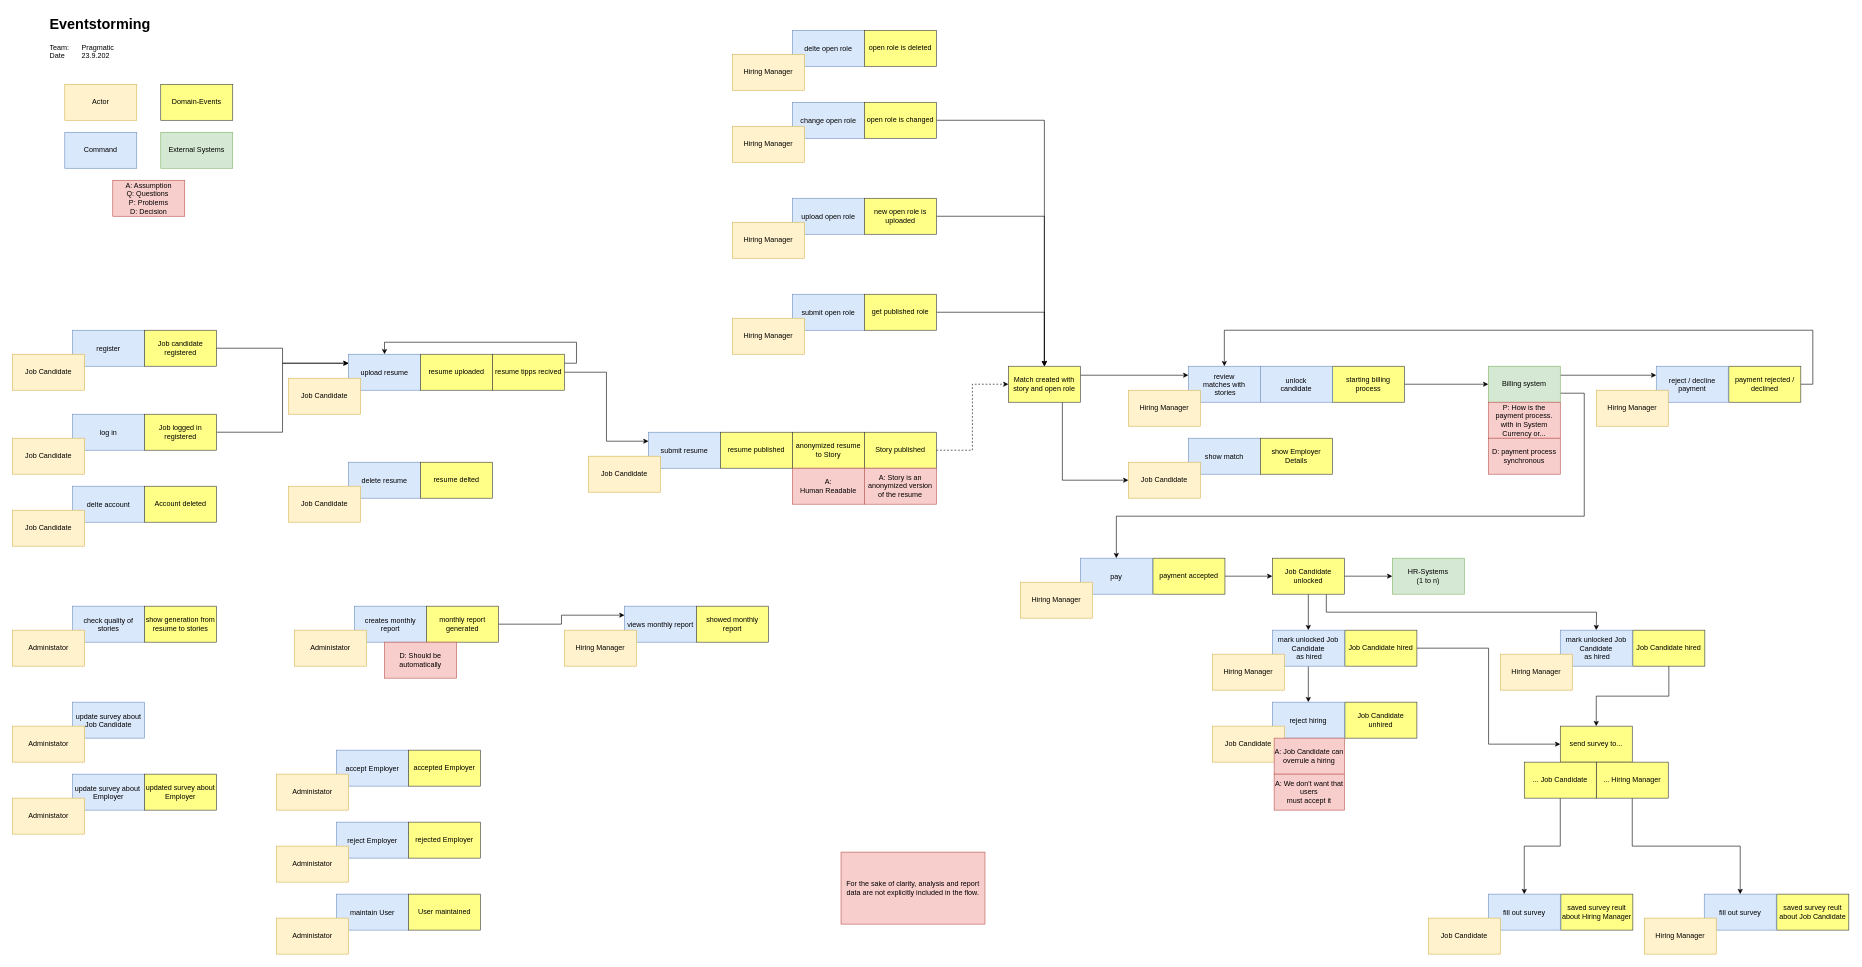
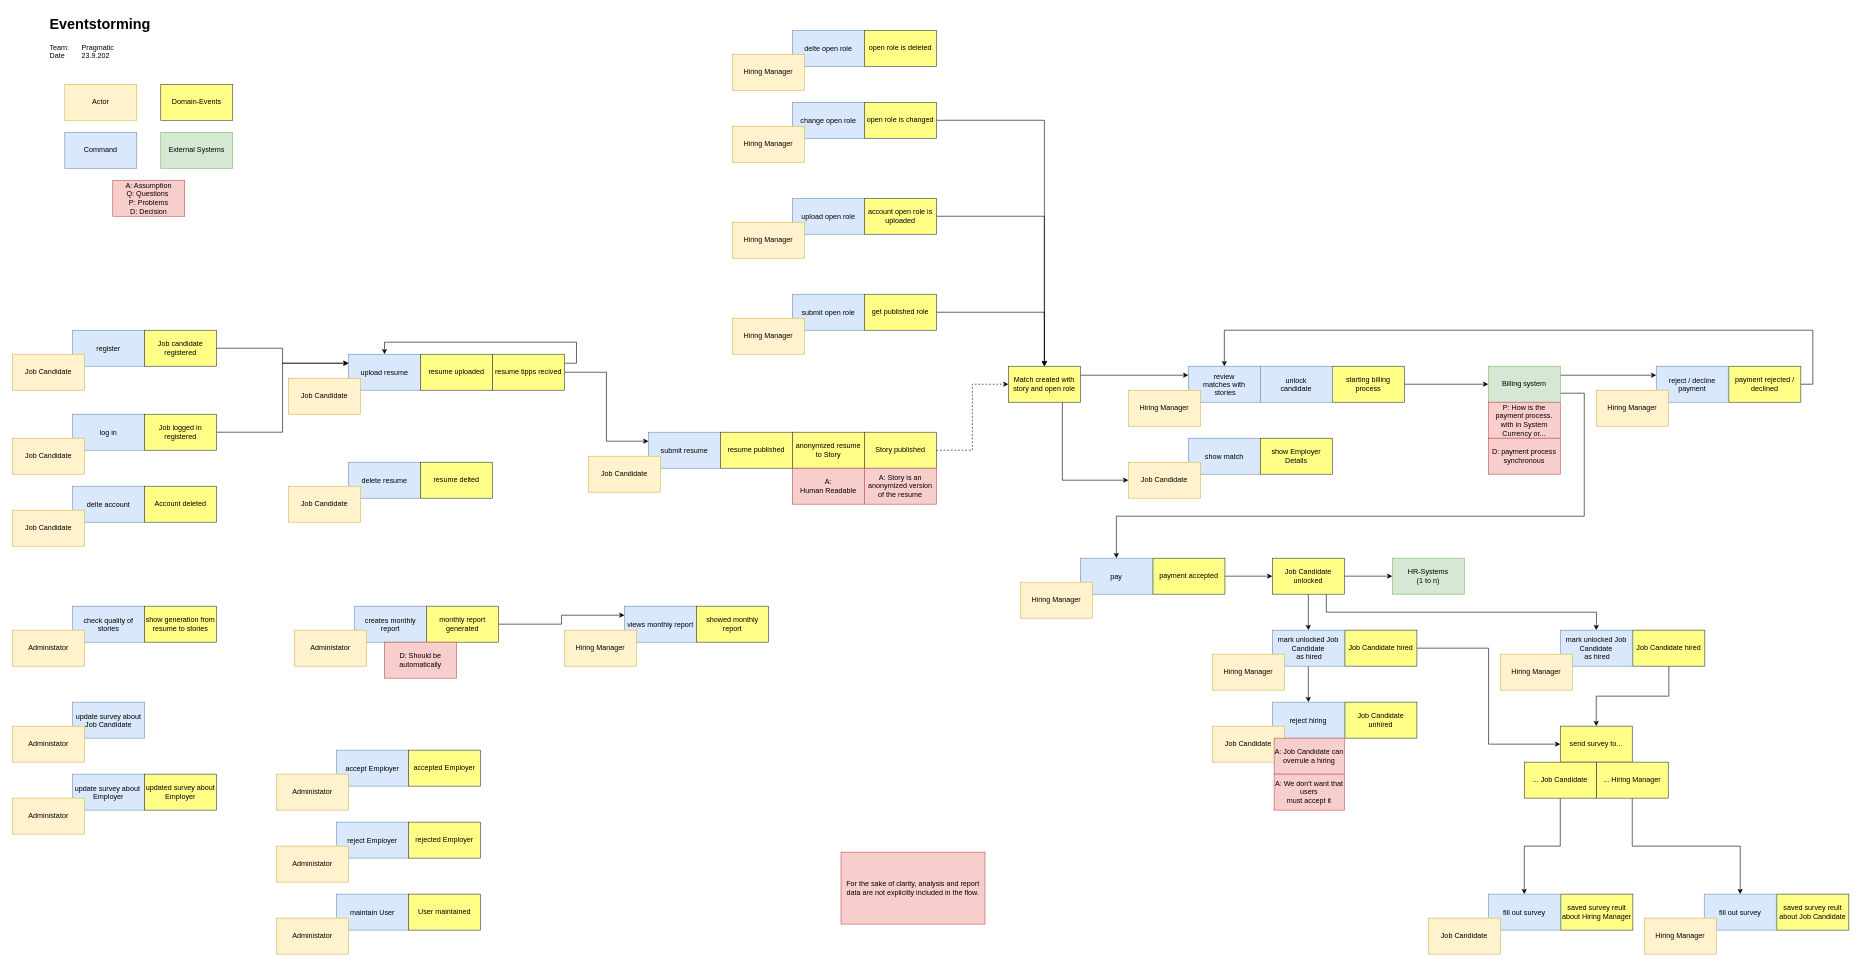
(900, 216) -> (900, 216)
